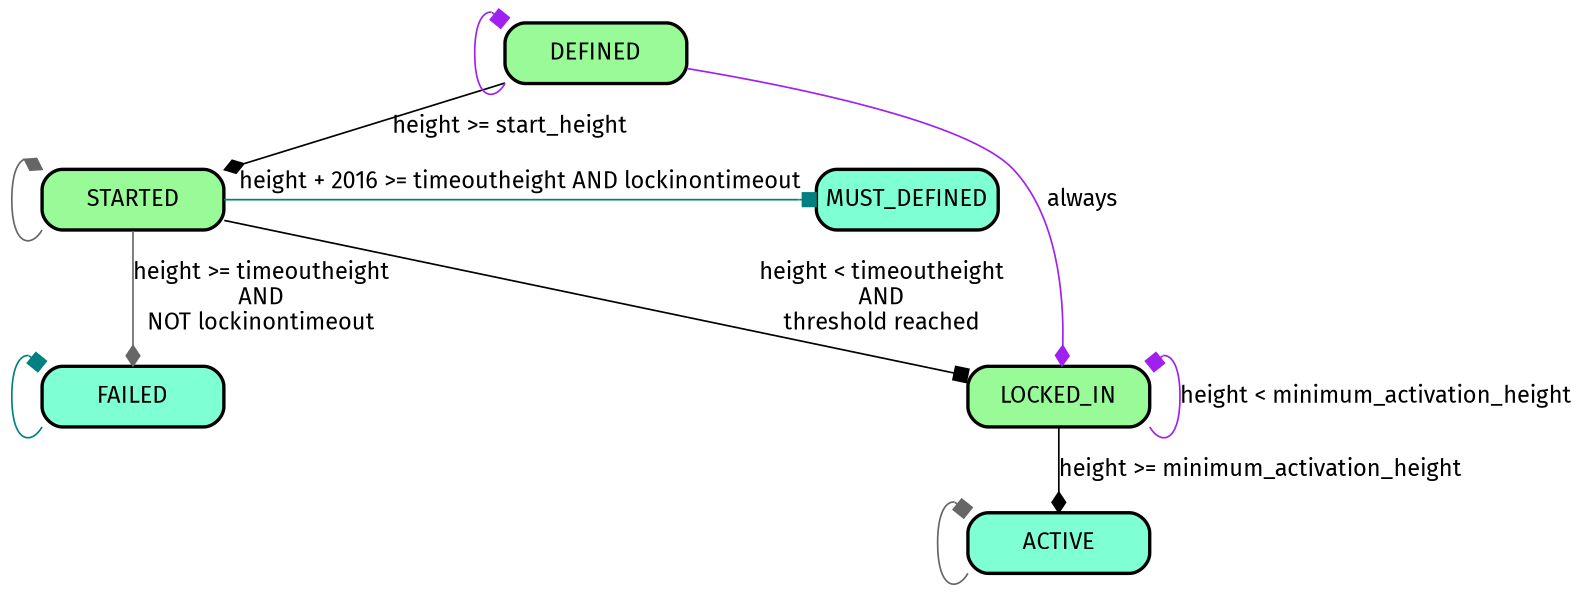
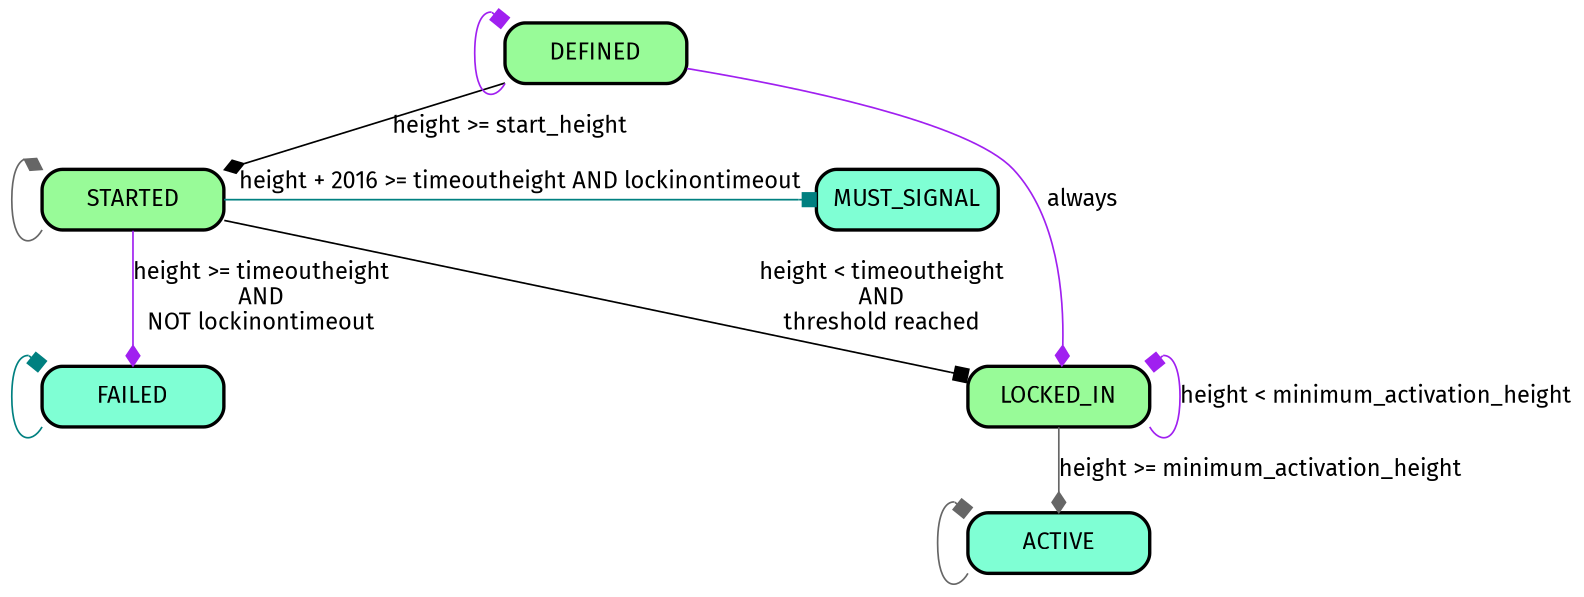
(907, 200) -> (907, 200)
(133, 288) -> (133, 288)
(1059, 460) -> (1059, 460)
